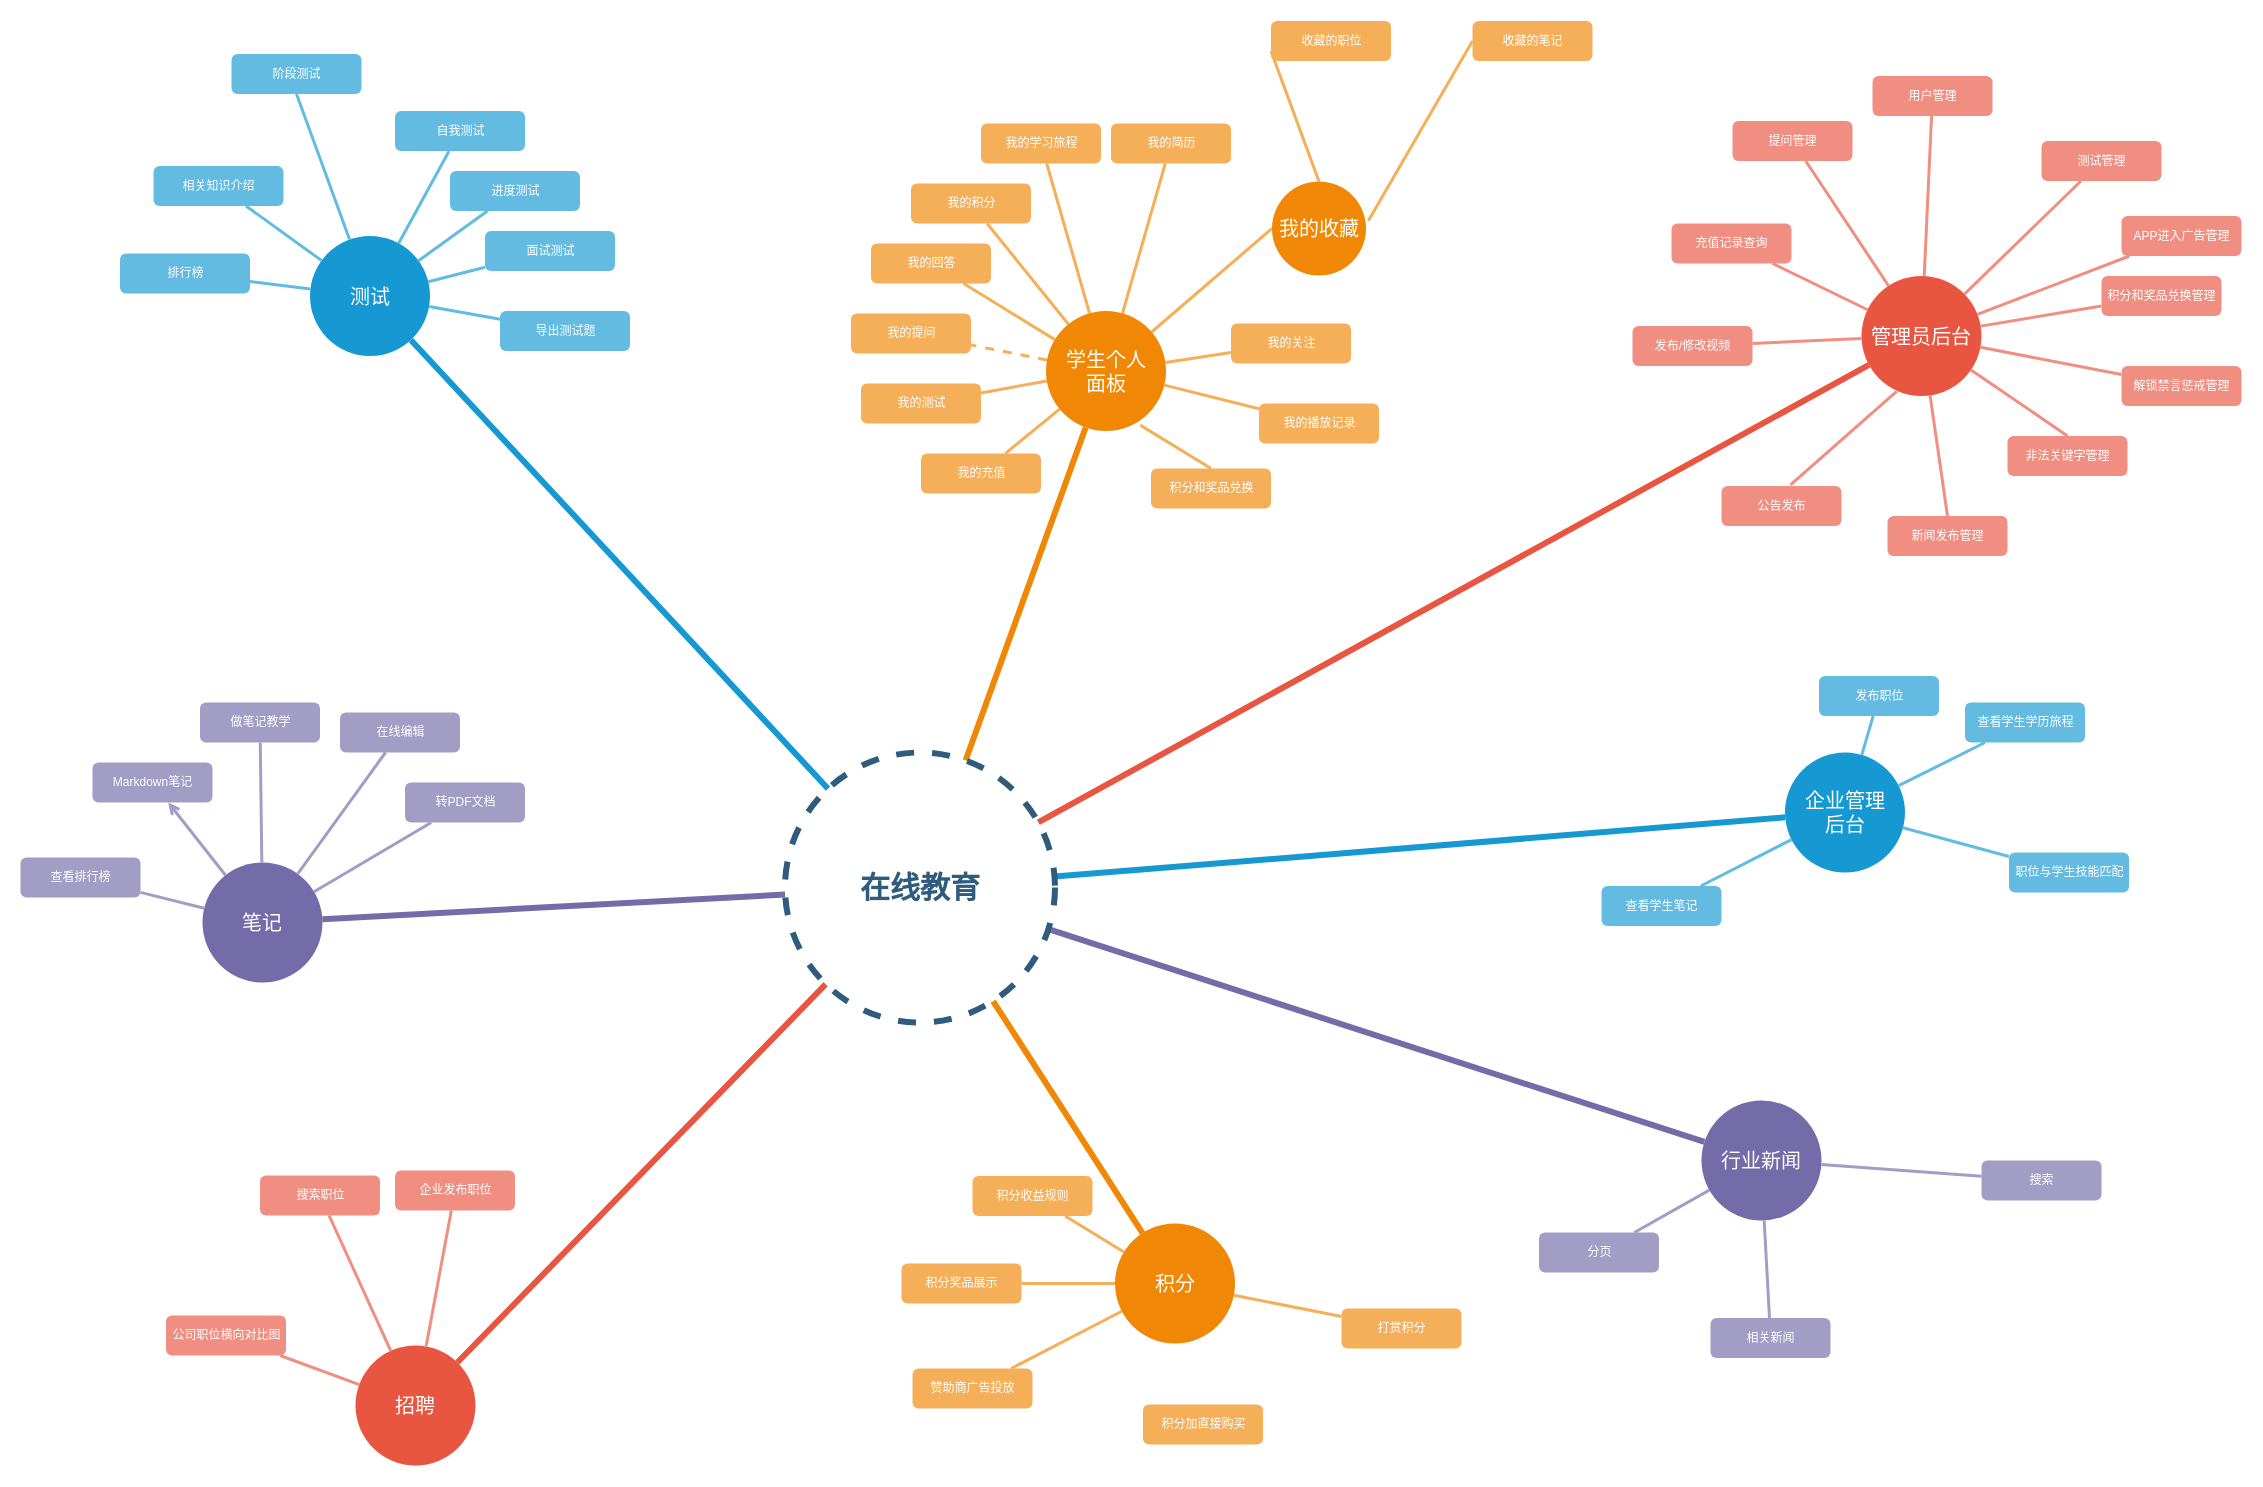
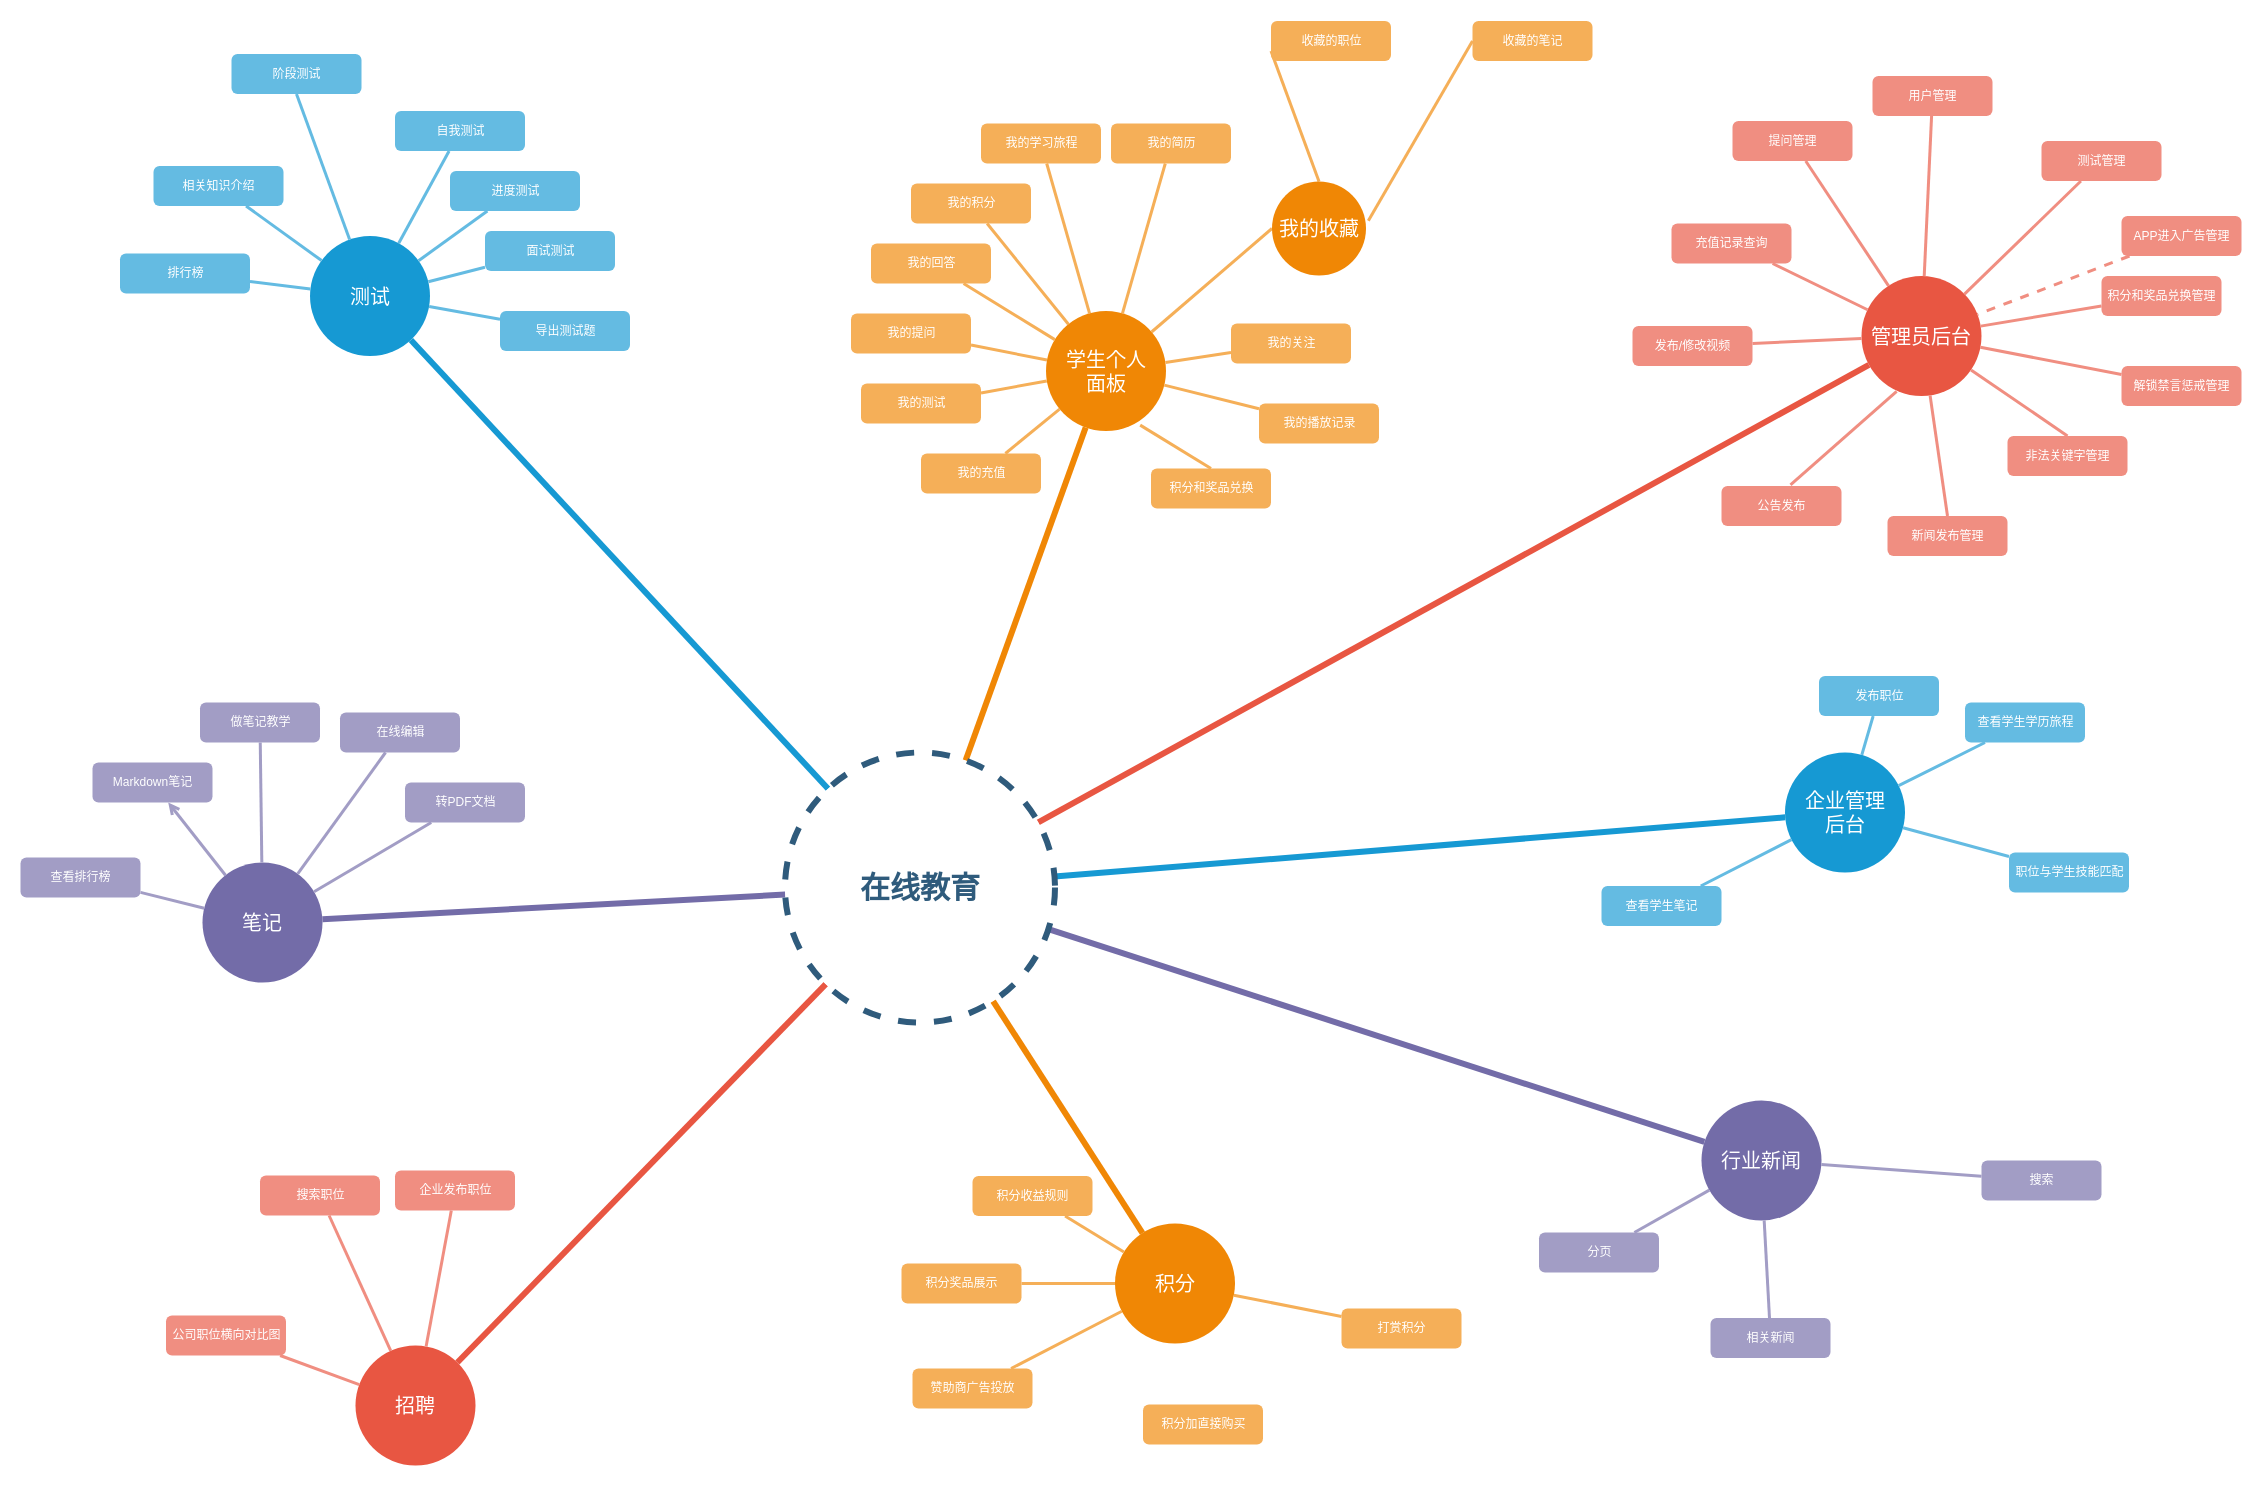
(2050, 287) -> (2050, 287)
(1004, 351) -> (1004, 351)
